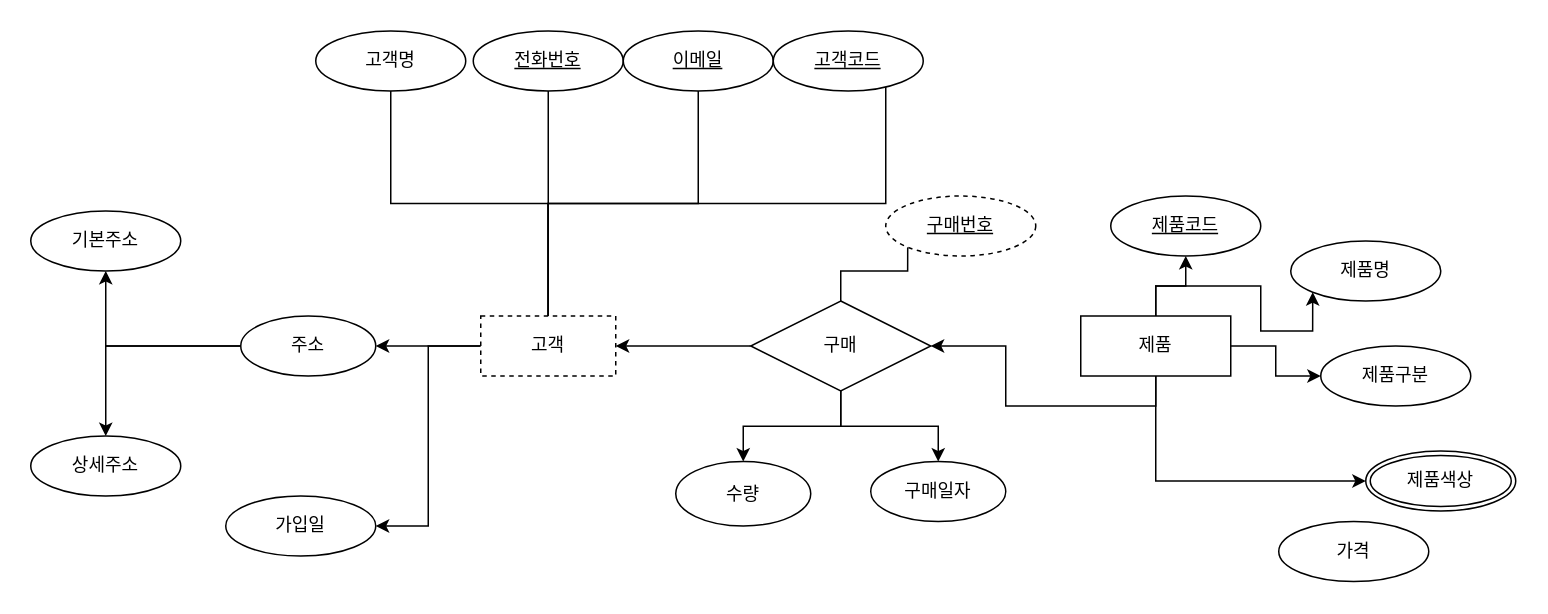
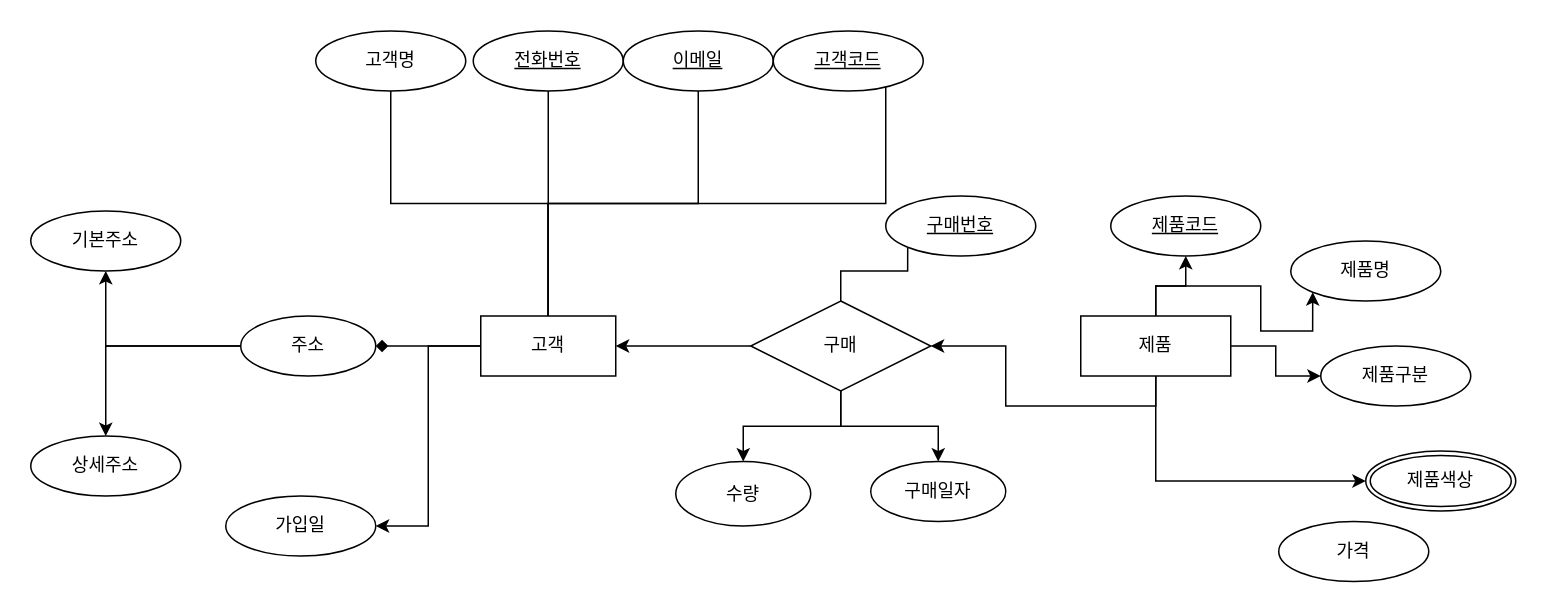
(961, 226) -> (961, 226)
(387, 346) -> (388, 346)
(548, 346) -> (548, 346)
